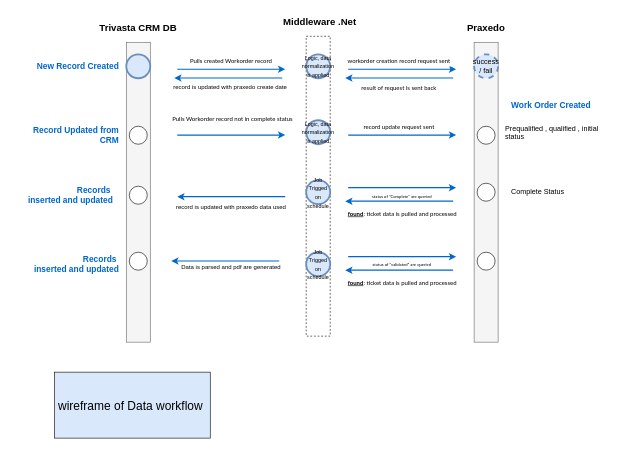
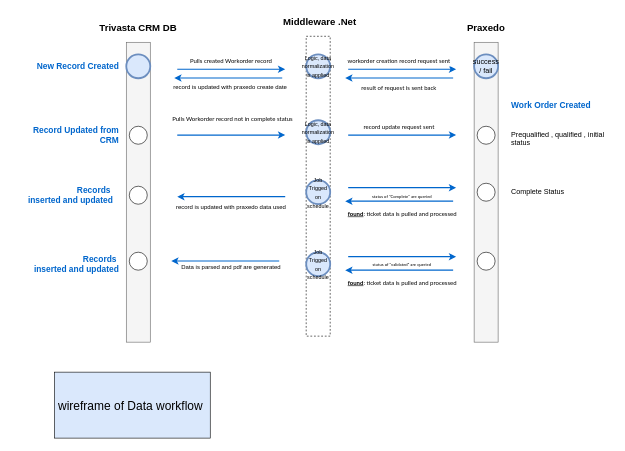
(486, 66) -> (486, 66)
(555, 132) -> (561, 138)
